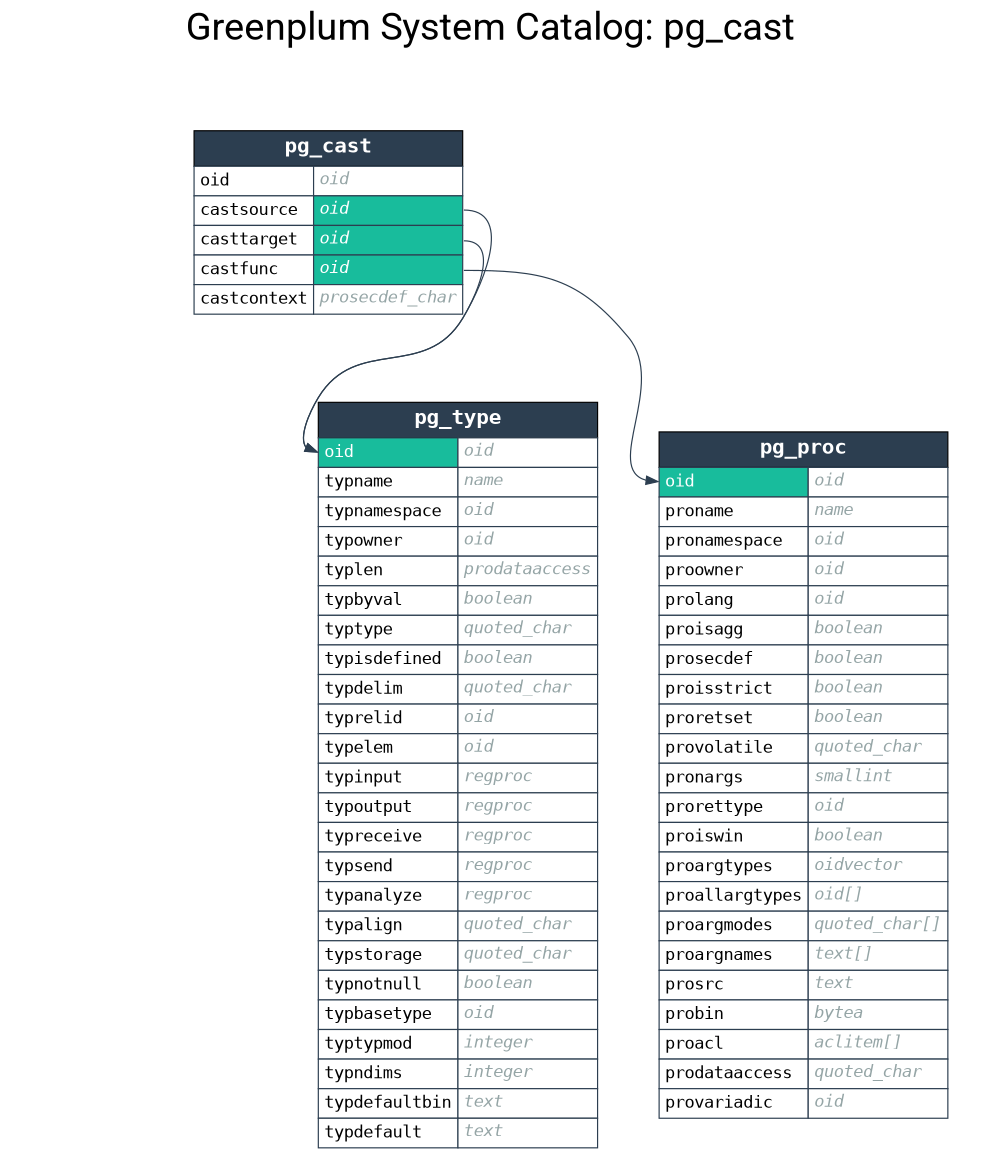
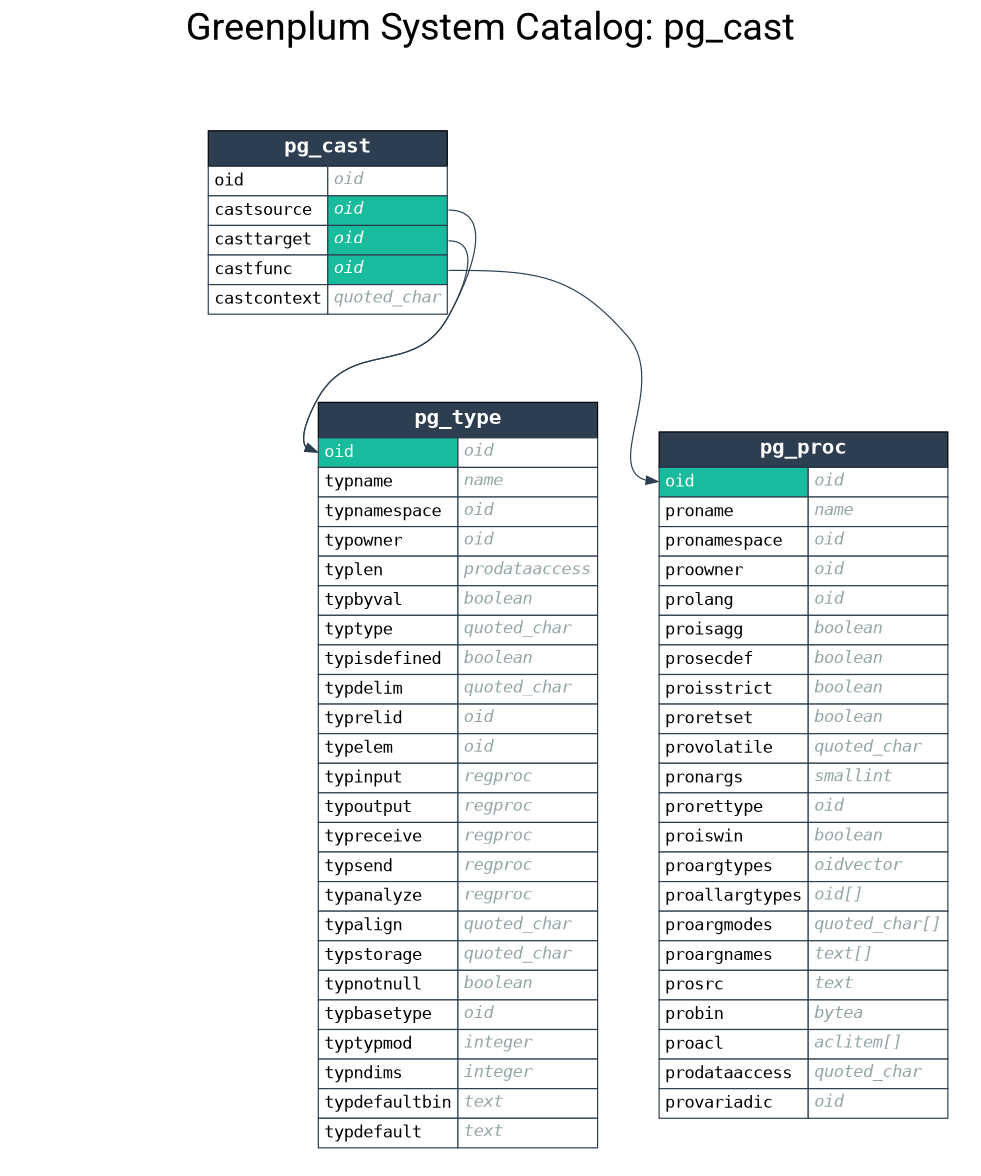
(388, 298) -> (388, 298)
